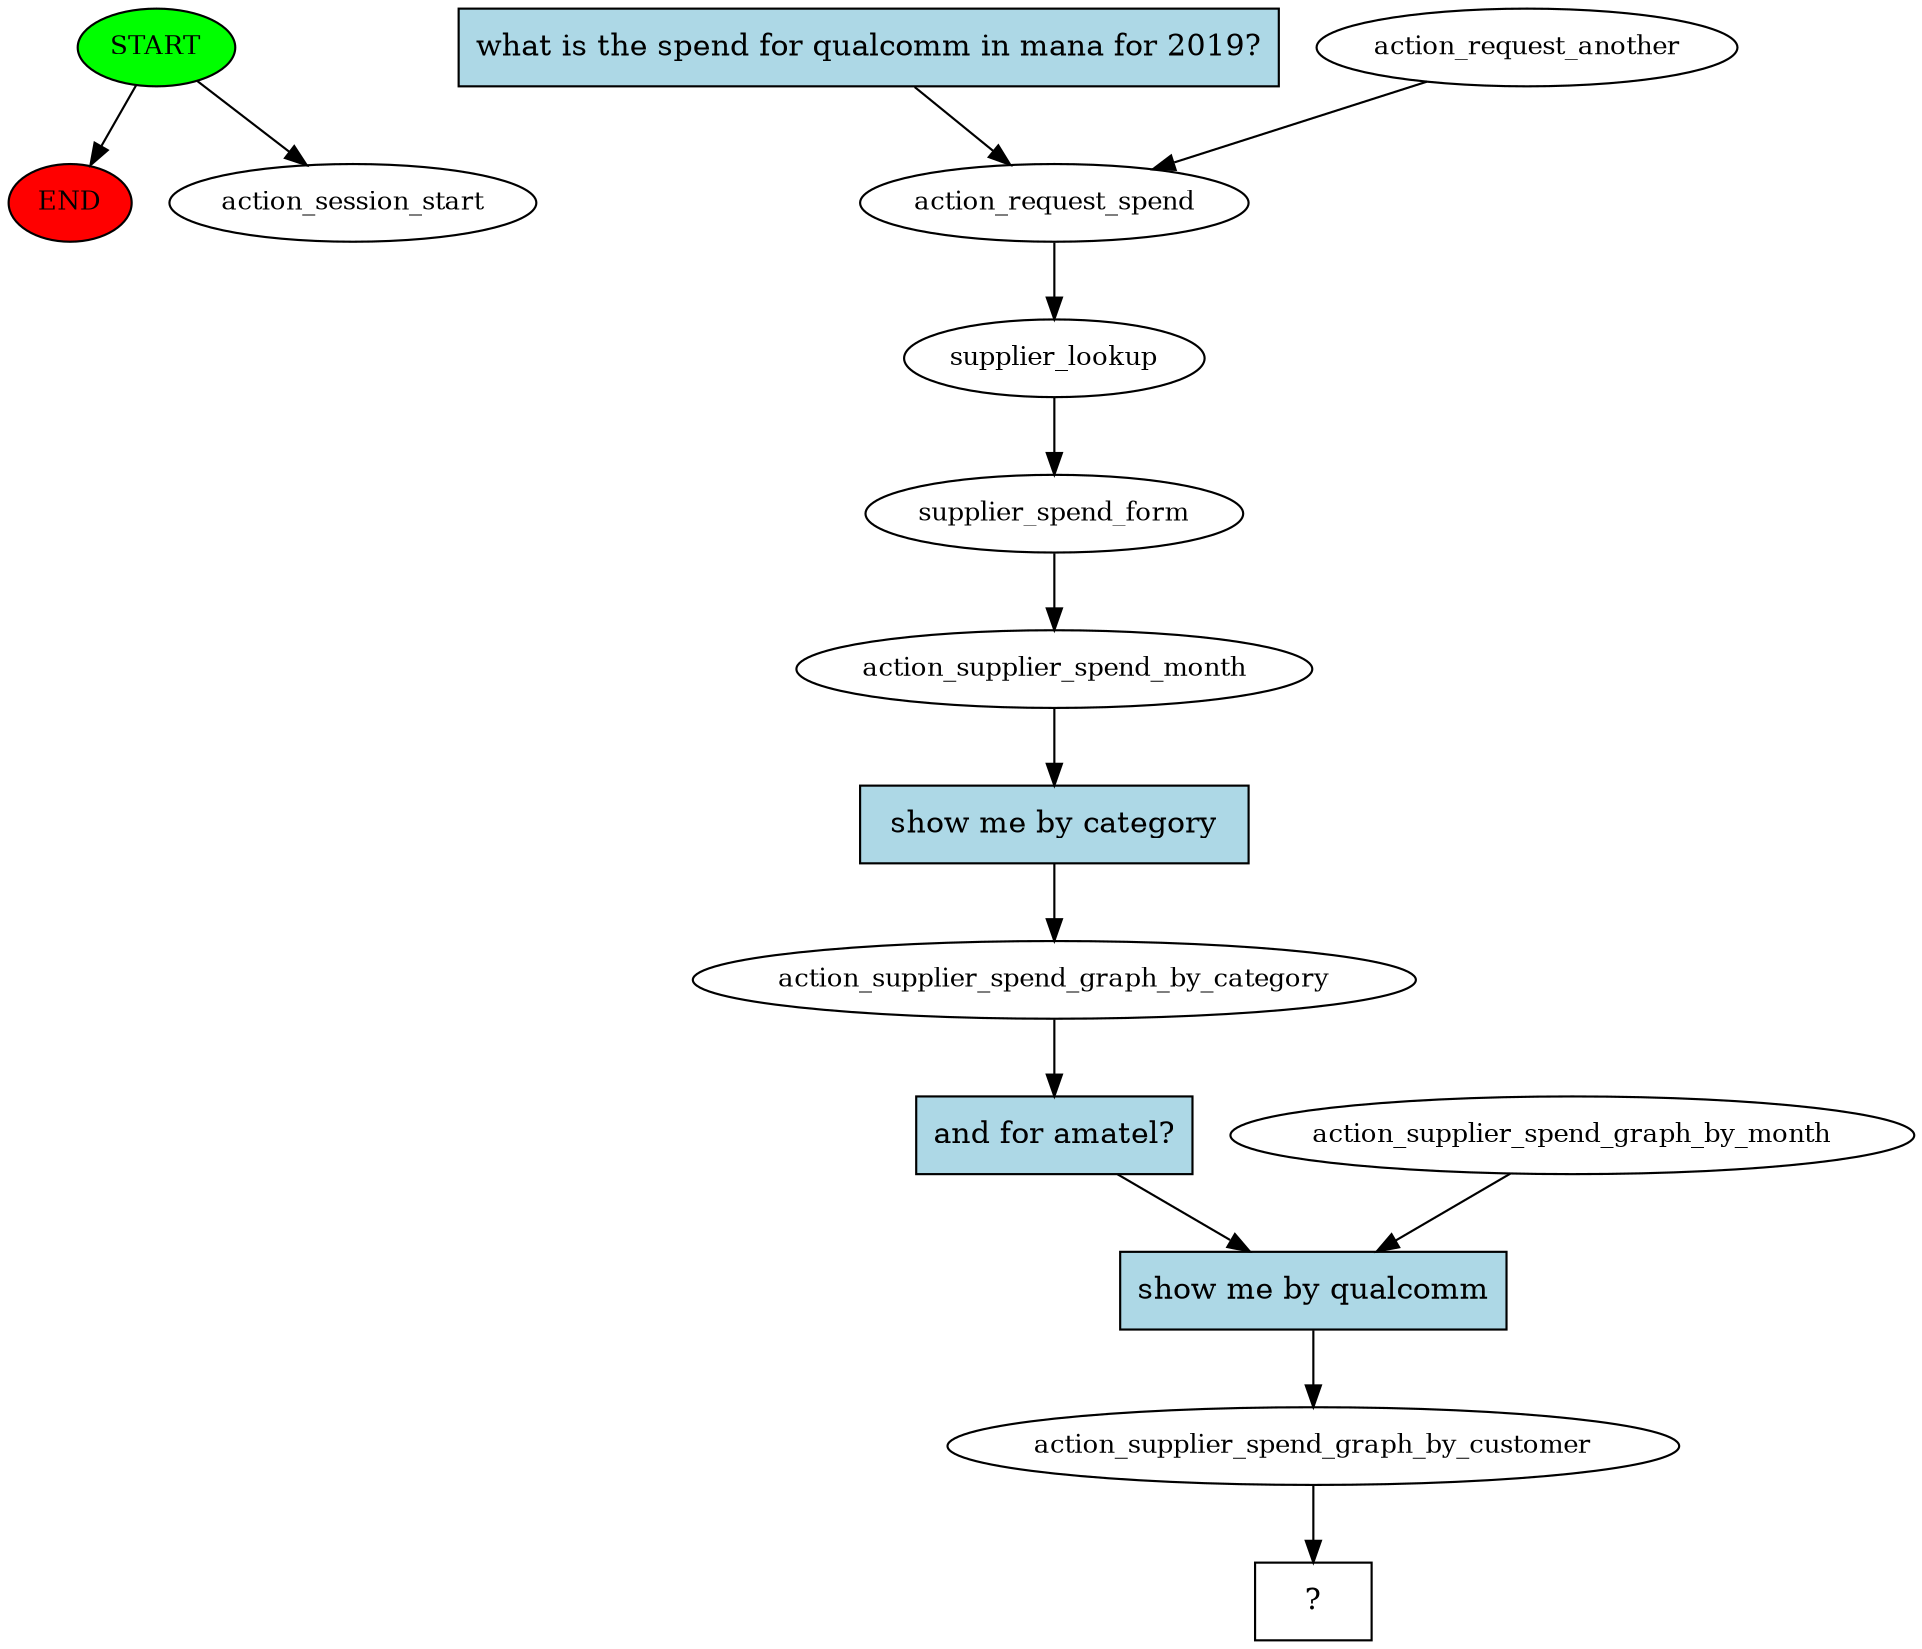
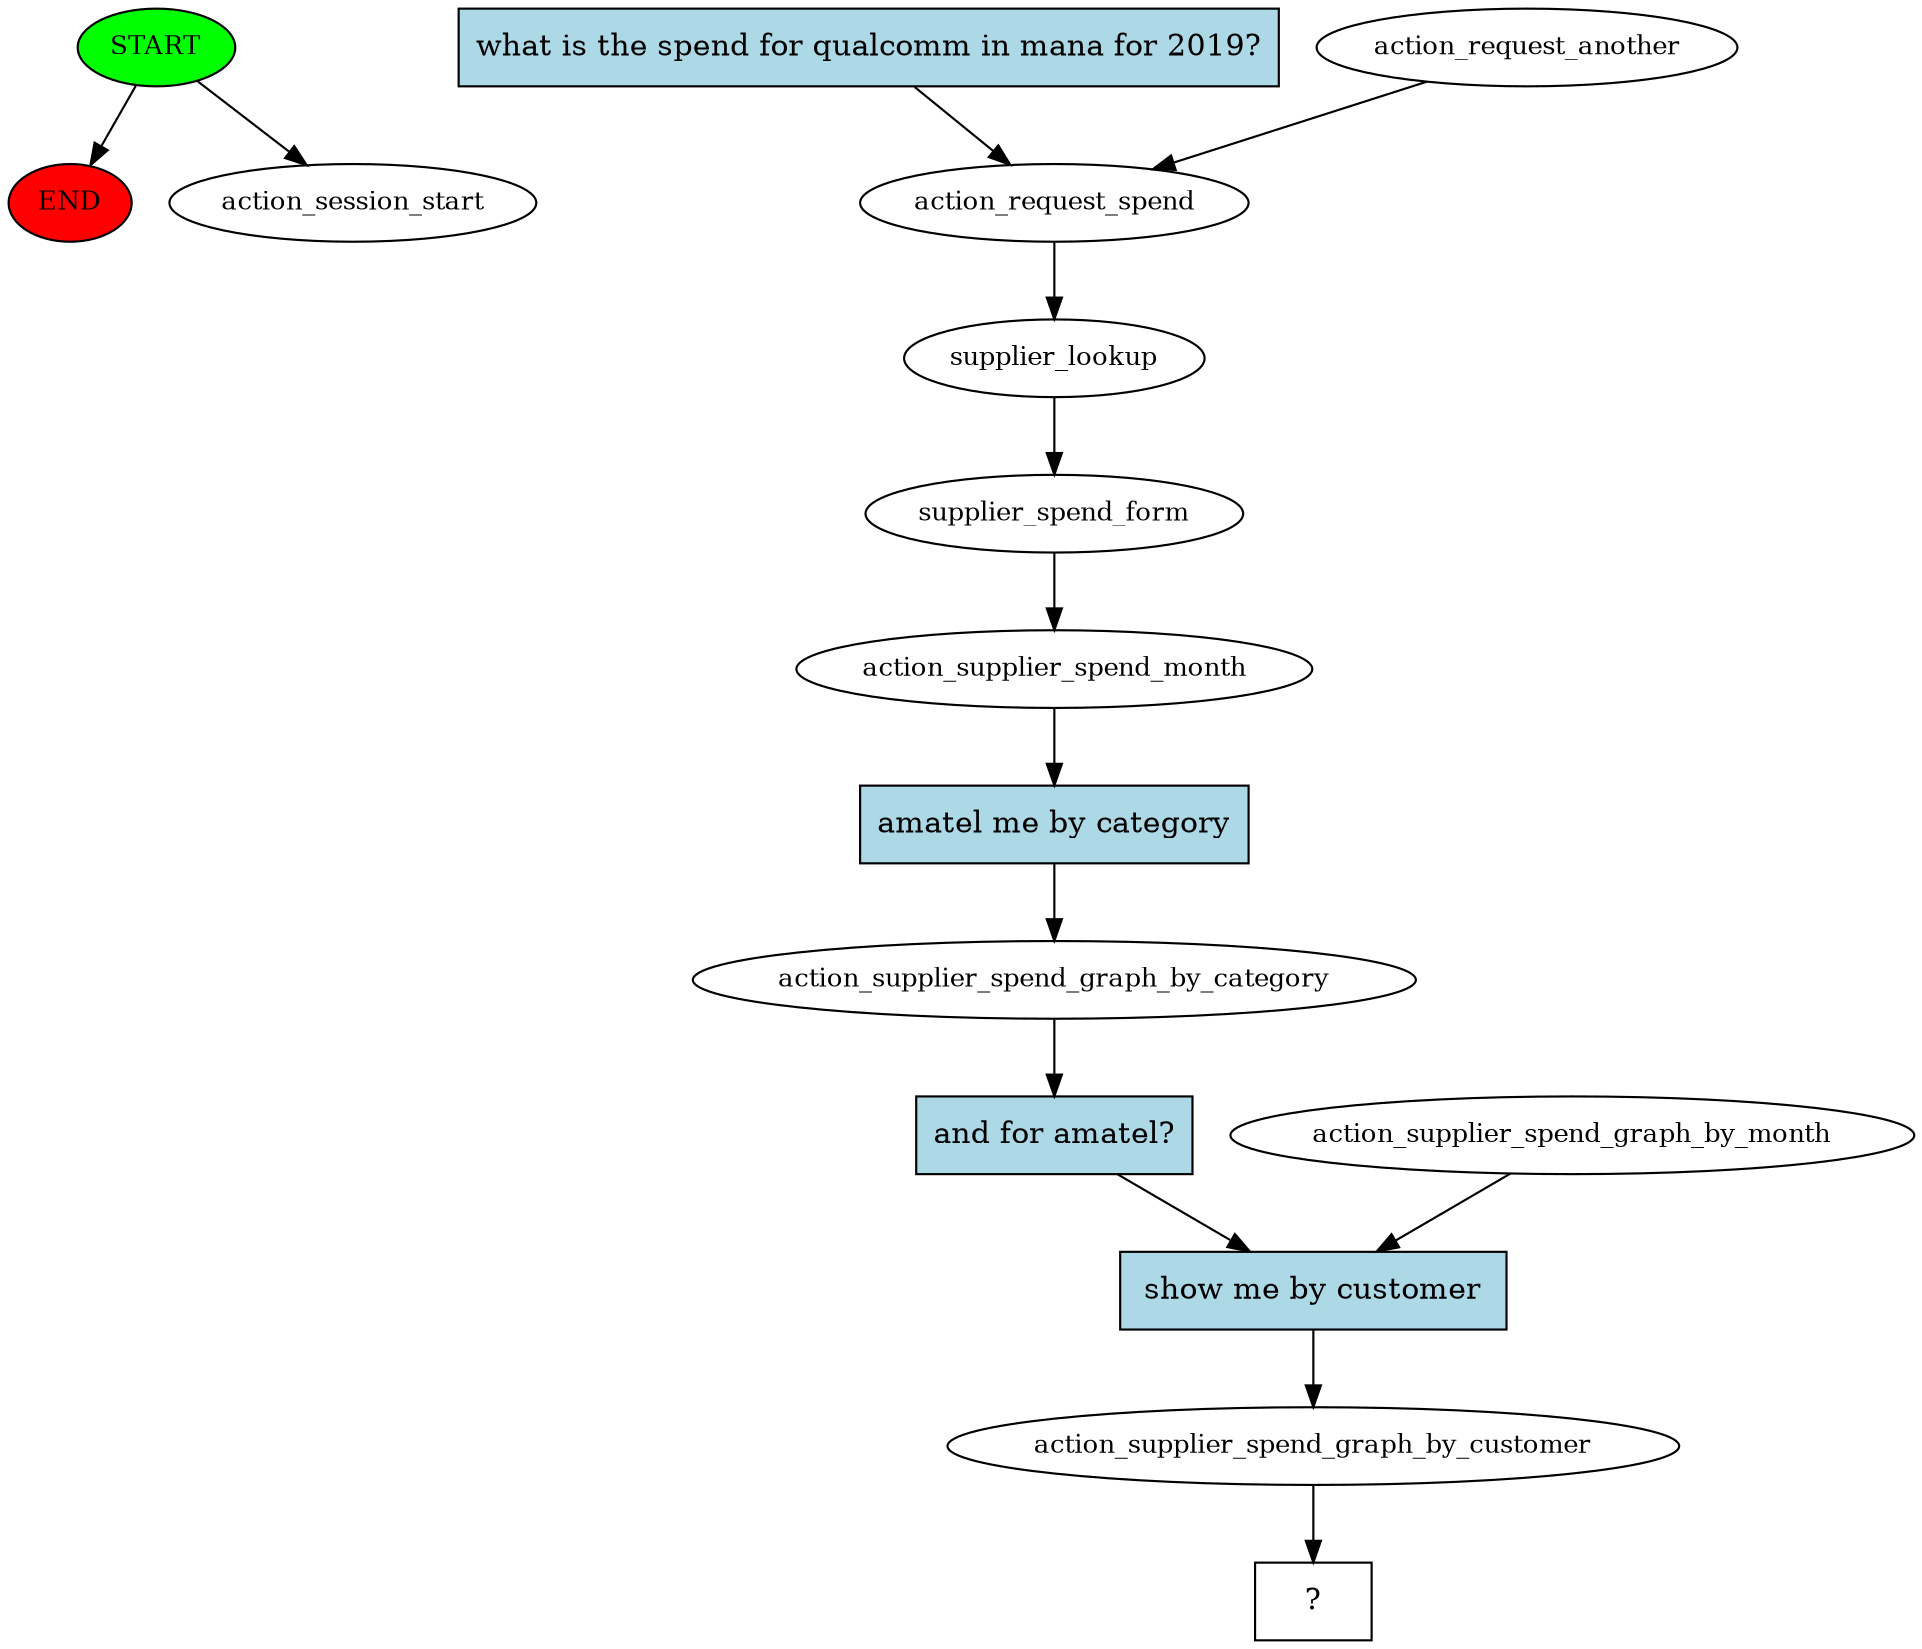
(1054, 824) -> (1054, 824)
(1313, 1291) -> (1313, 1291)
